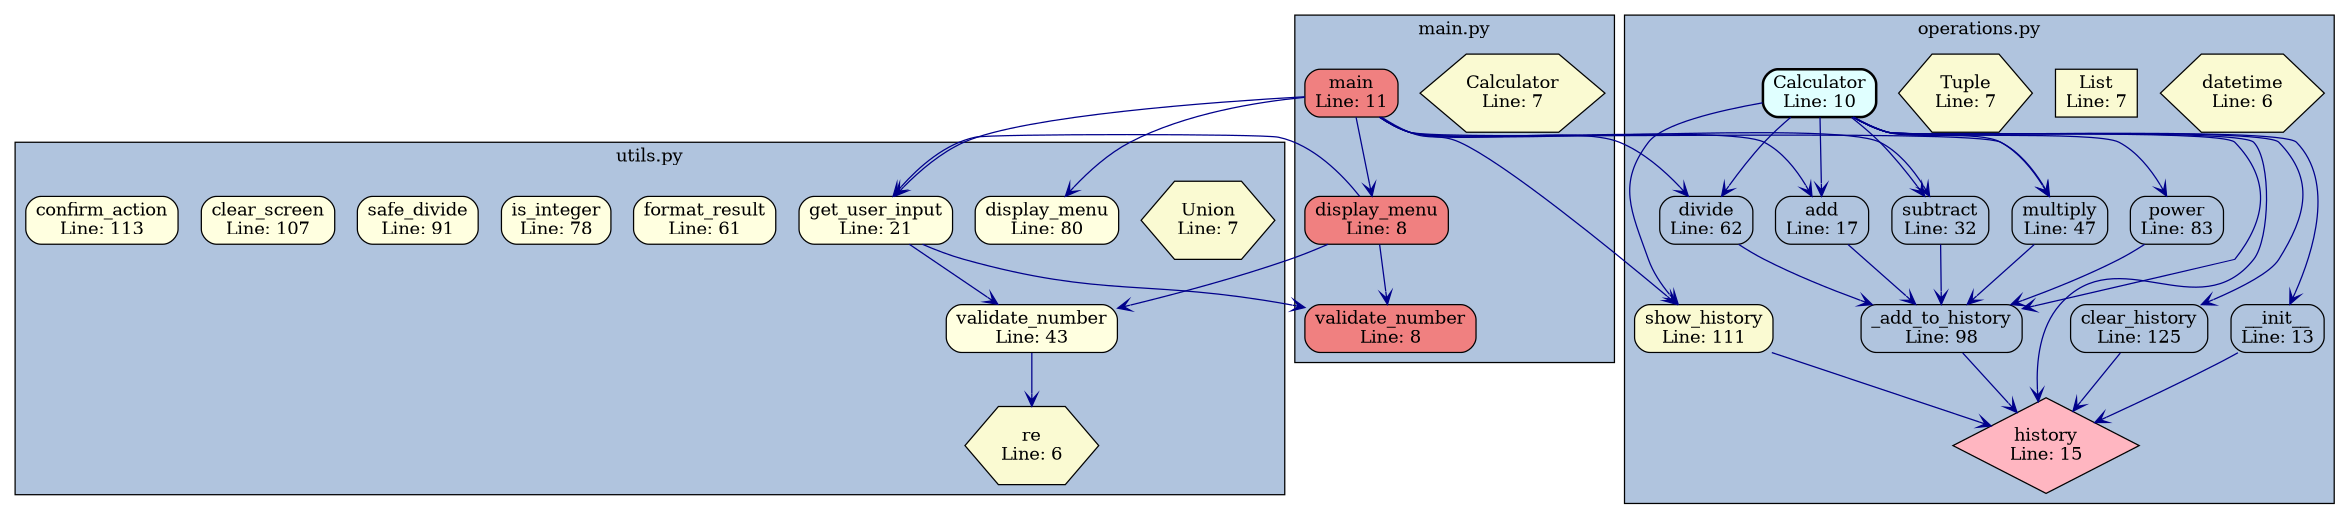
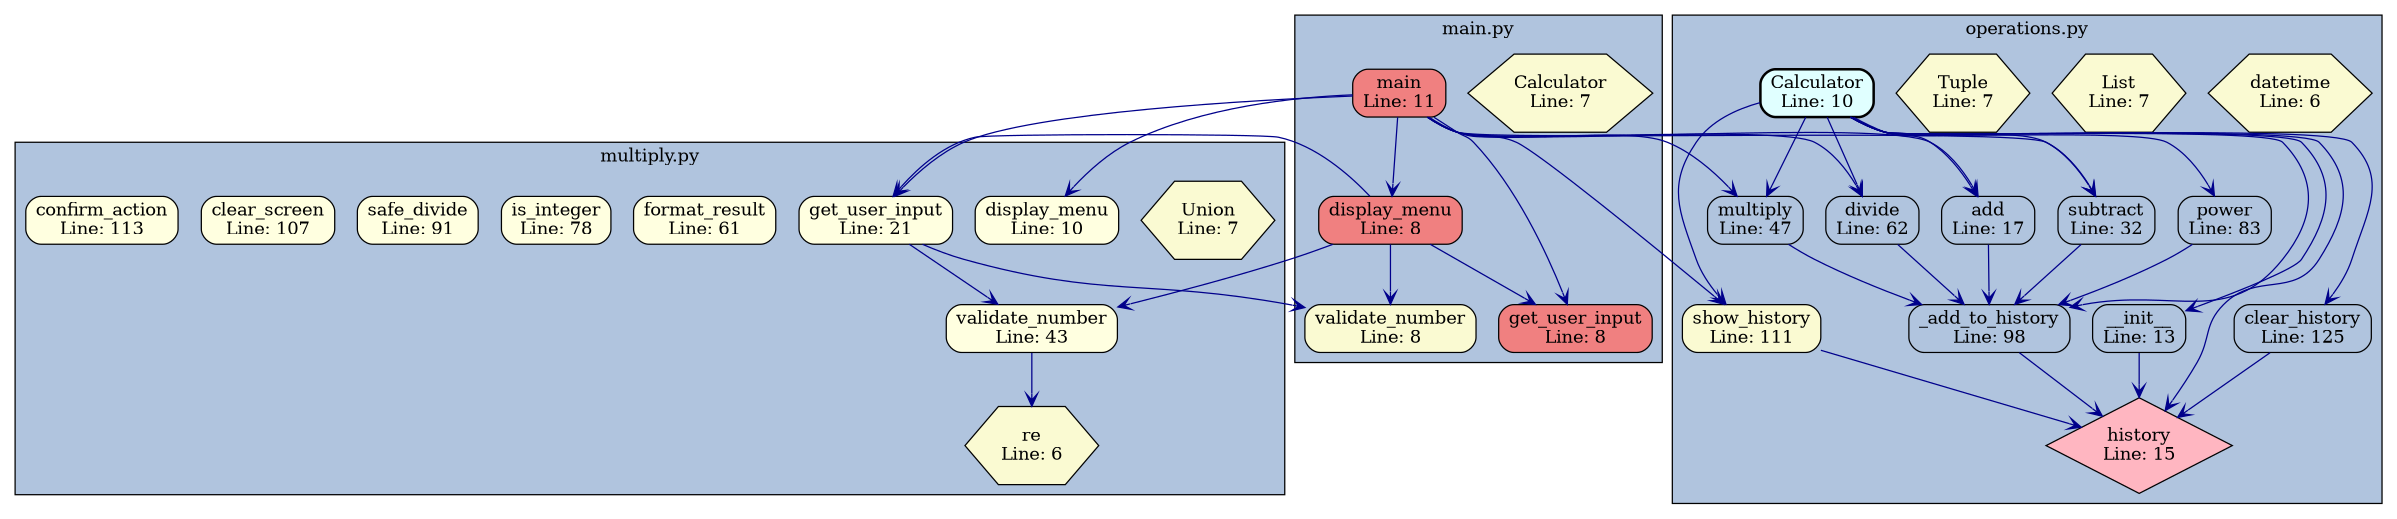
(2096, 93) -> (2119, 93)
(650, 157) -> (650, 157)
(1047, 220) -> (1047, 220)
(1390, 329) -> (1390, 329)
none -> (1575, 329)
